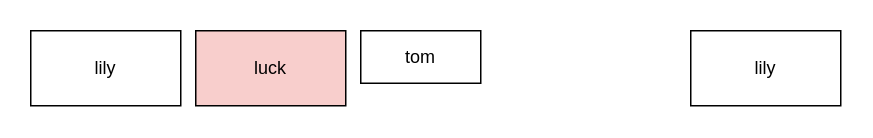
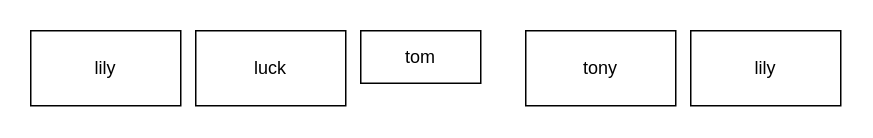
(271, 68) -> (271, 68)
none -> (601, 68)
